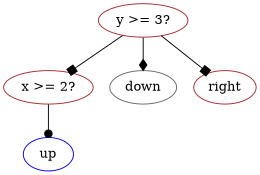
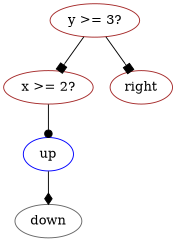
(143, 48) -> (48, 182)
